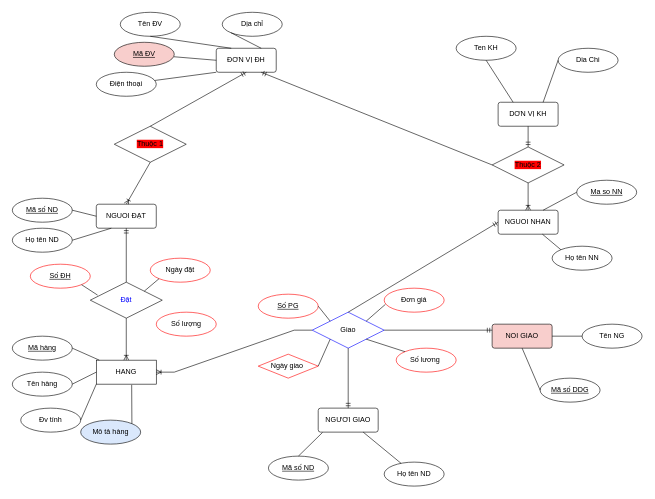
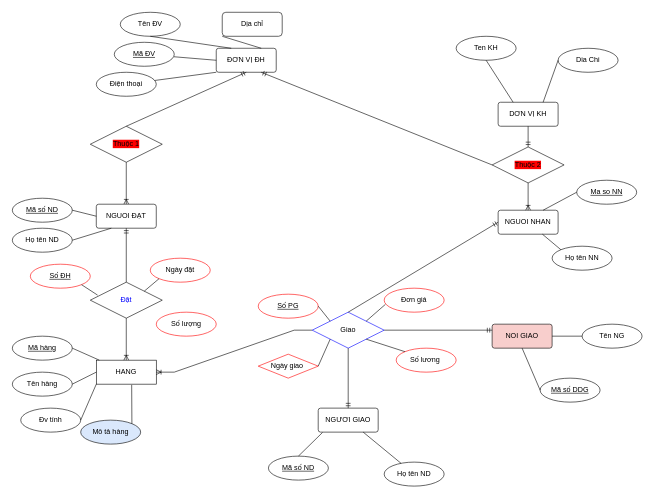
(252, 24) -> (252, 24)
(144, 54) -> (144, 54)
(150, 144) -> (126, 144)
